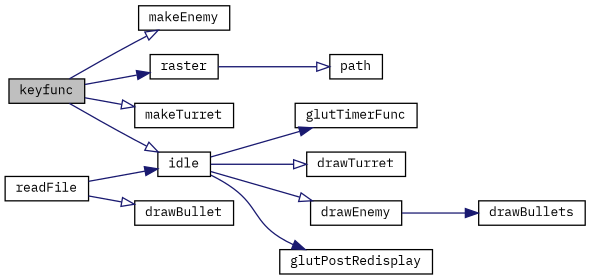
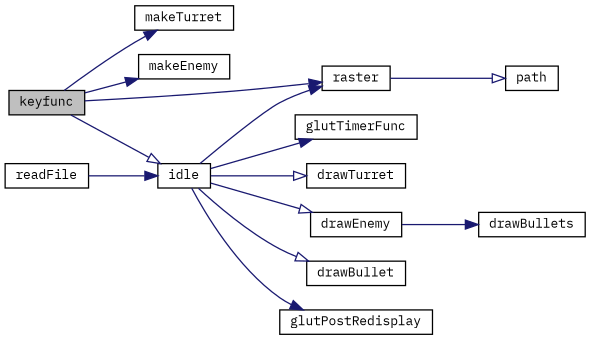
(108, 57) -> (105, 87)
(103, 101) -> (104, 62)
none -> (252, 122)
(105, 199) -> (245, 227)
